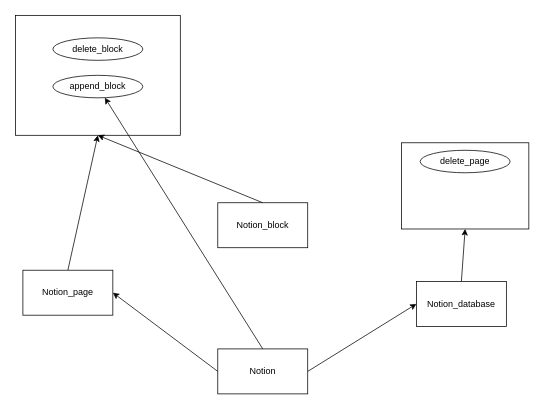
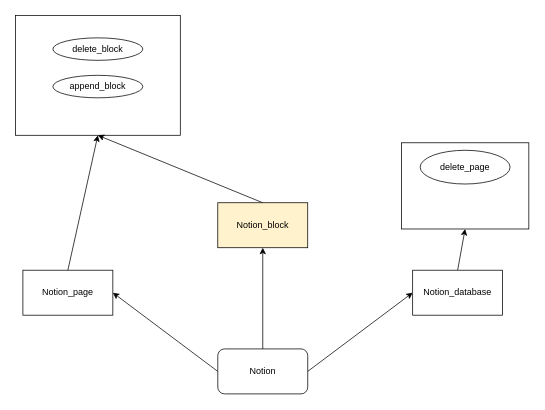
(465, 162) -> (465, 167)
(185, 225) -> (263, 301)
(263, 225) -> (263, 225)
(462, 304) -> (458, 293)
(263, 372) -> (263, 372)
